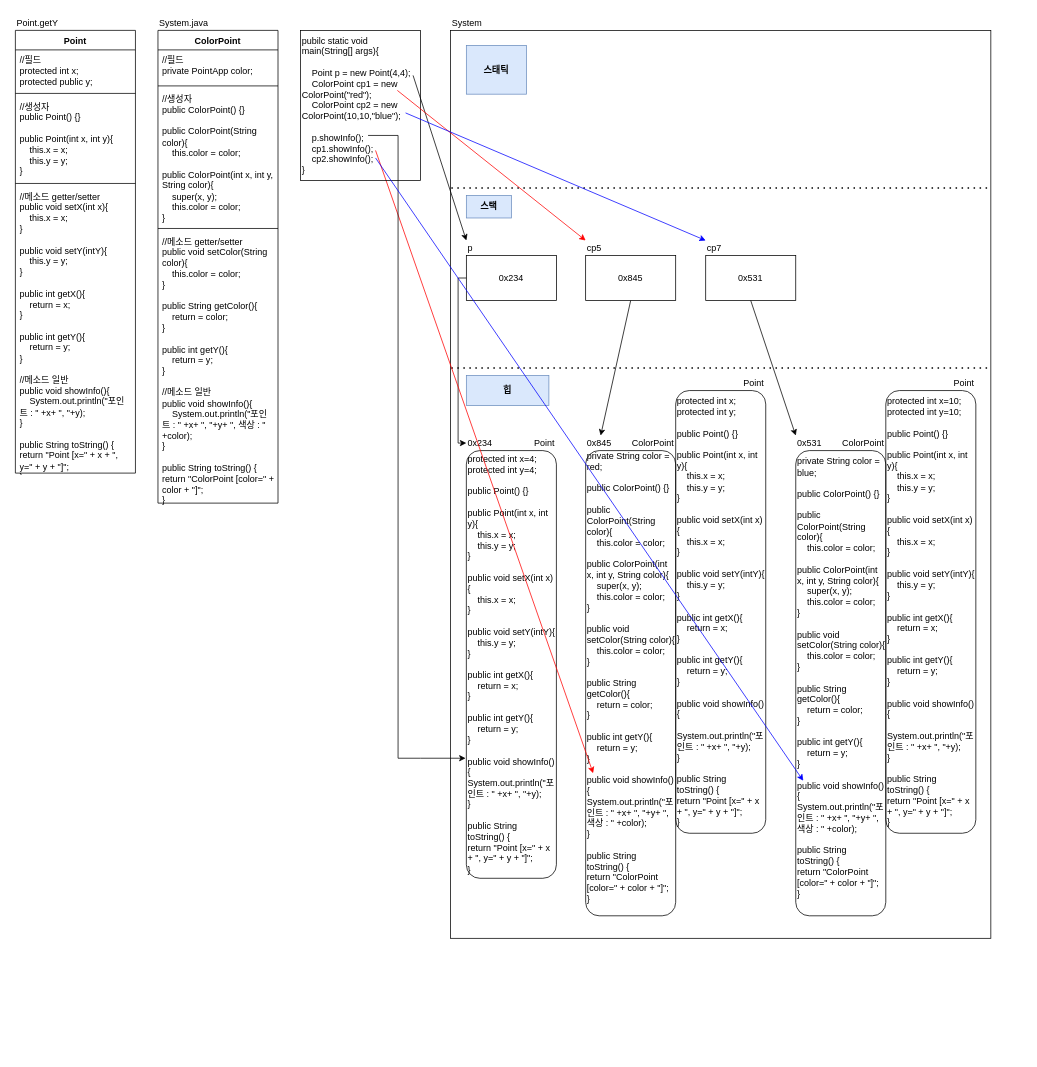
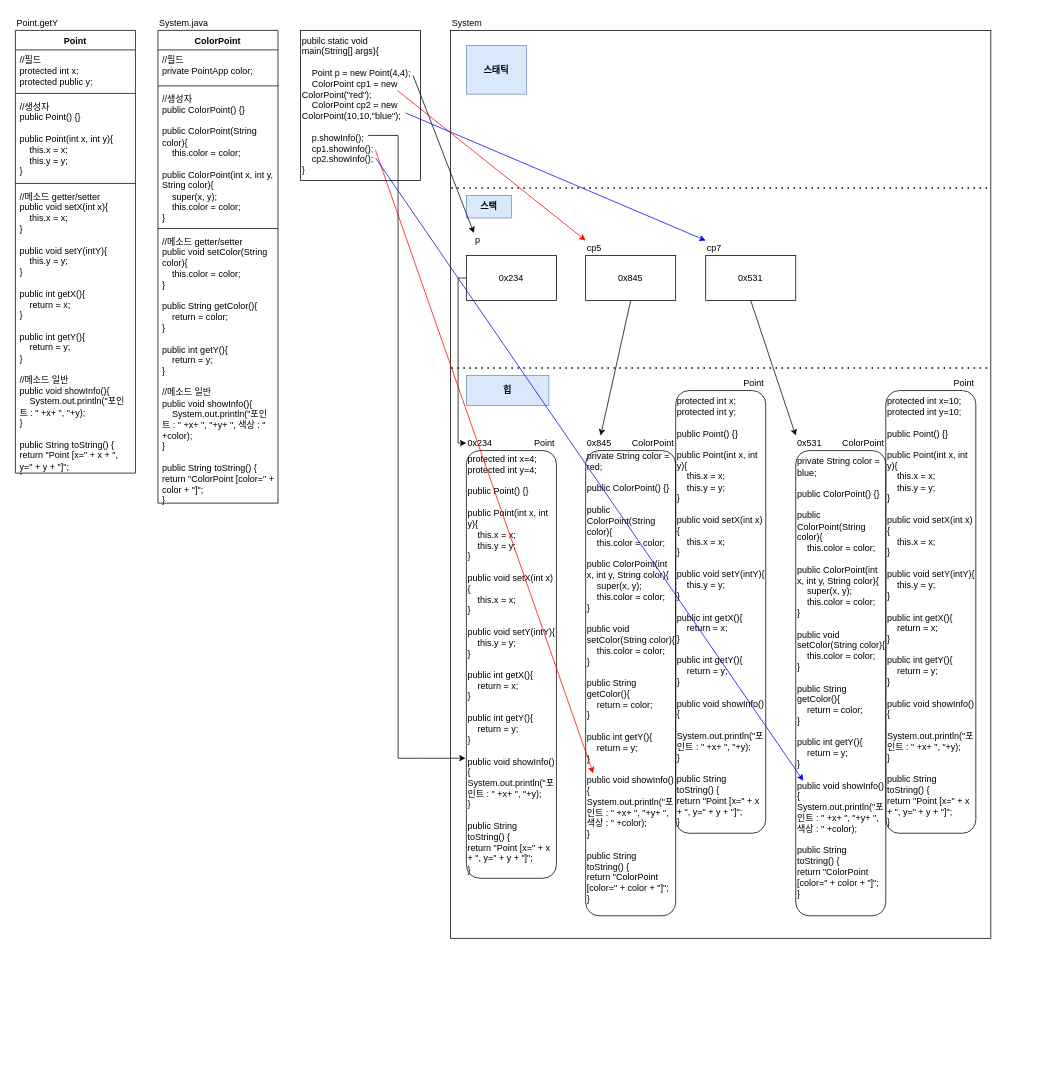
(481, 248) -> (489, 240)
